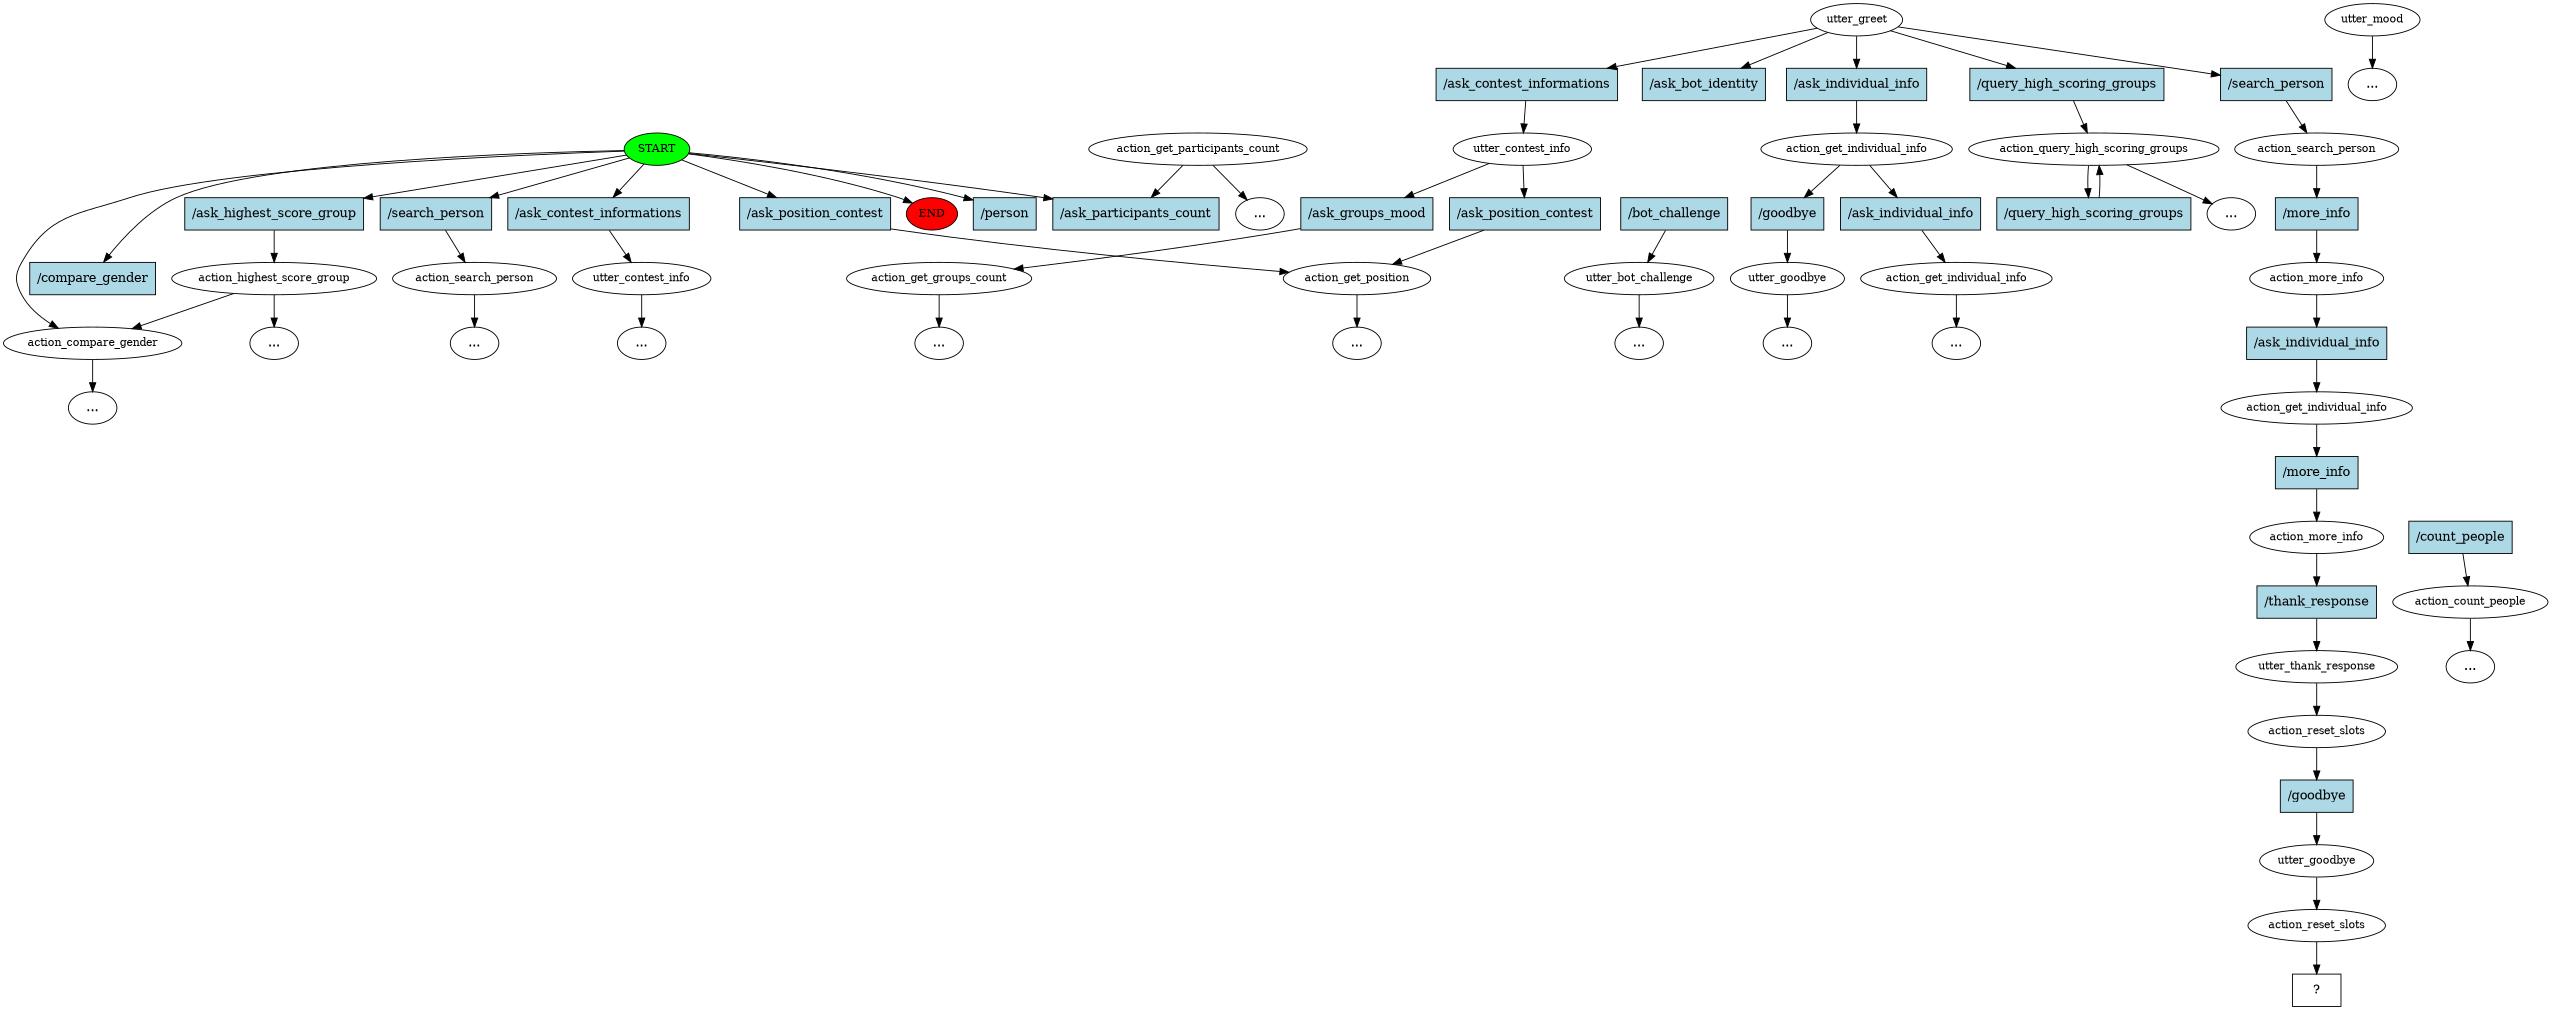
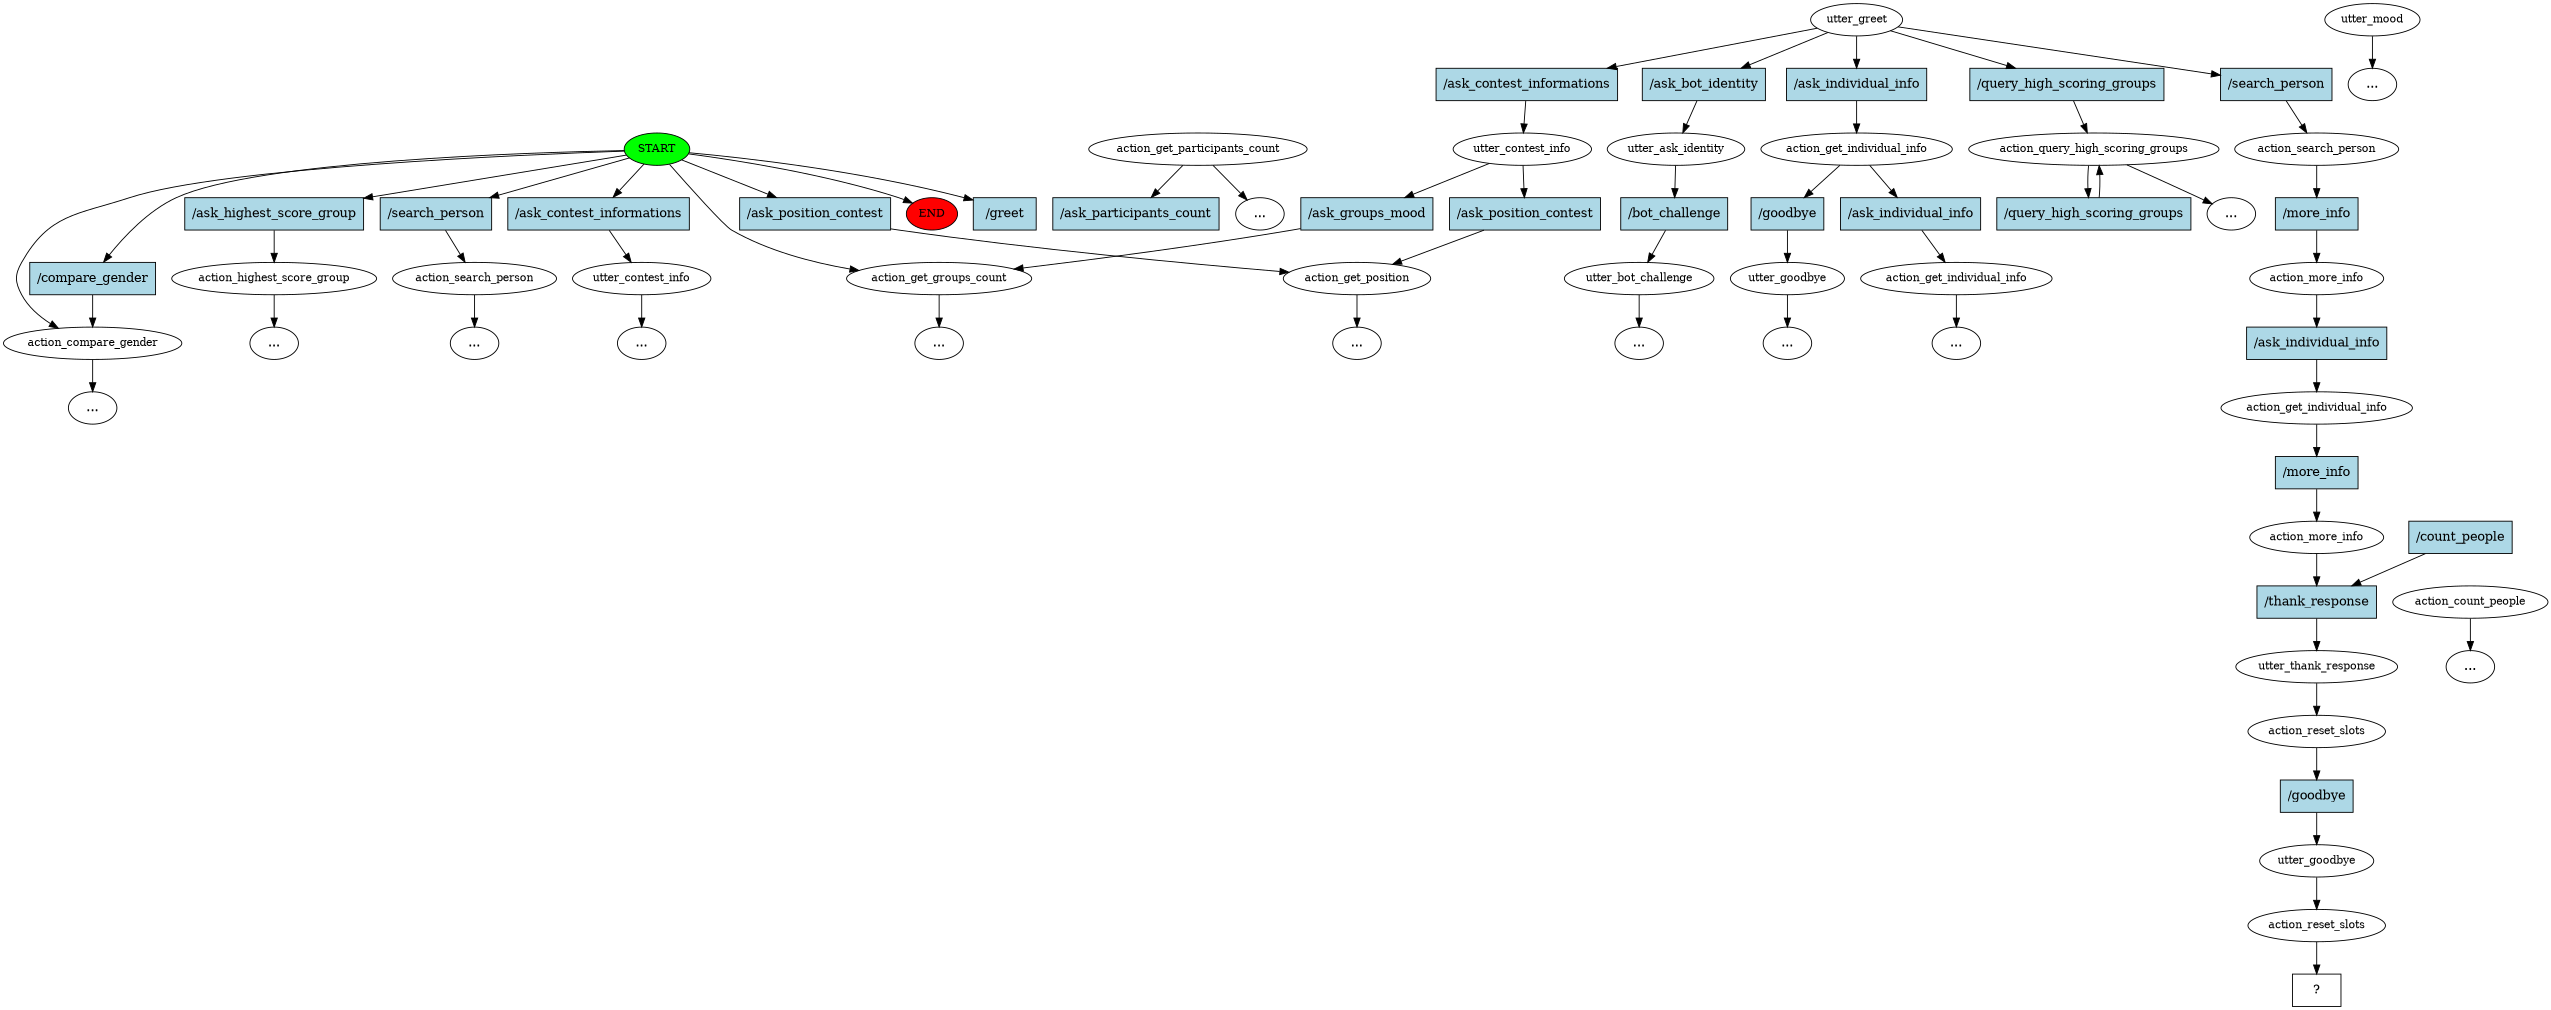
none -> (1676, 149)
(911, 180) -> (747, 238)
(1005, 214) -> (1005, 214)
(187, 310) -> (93, 307)
(2465, 565) -> (2393, 568)
